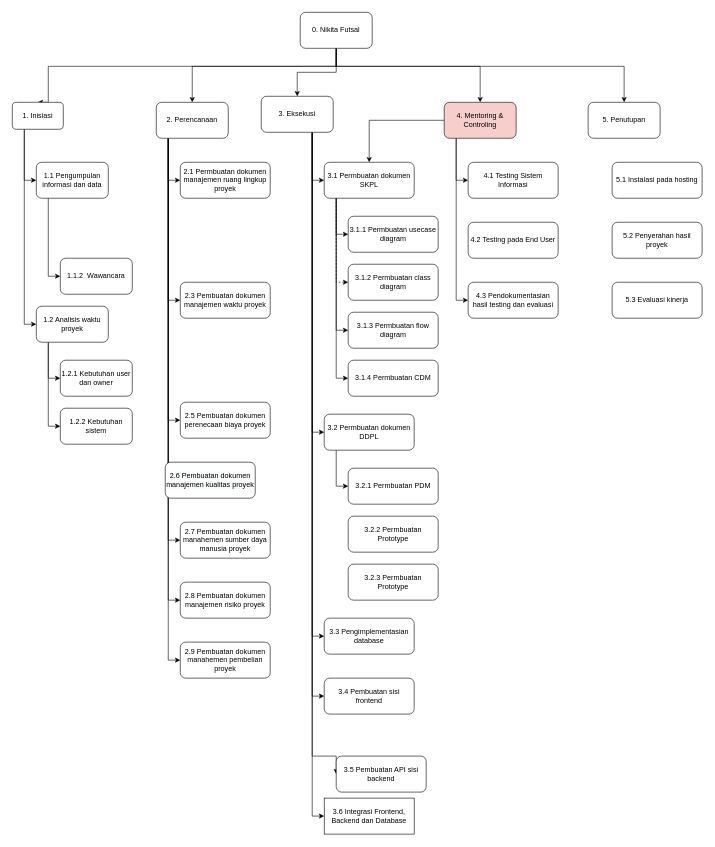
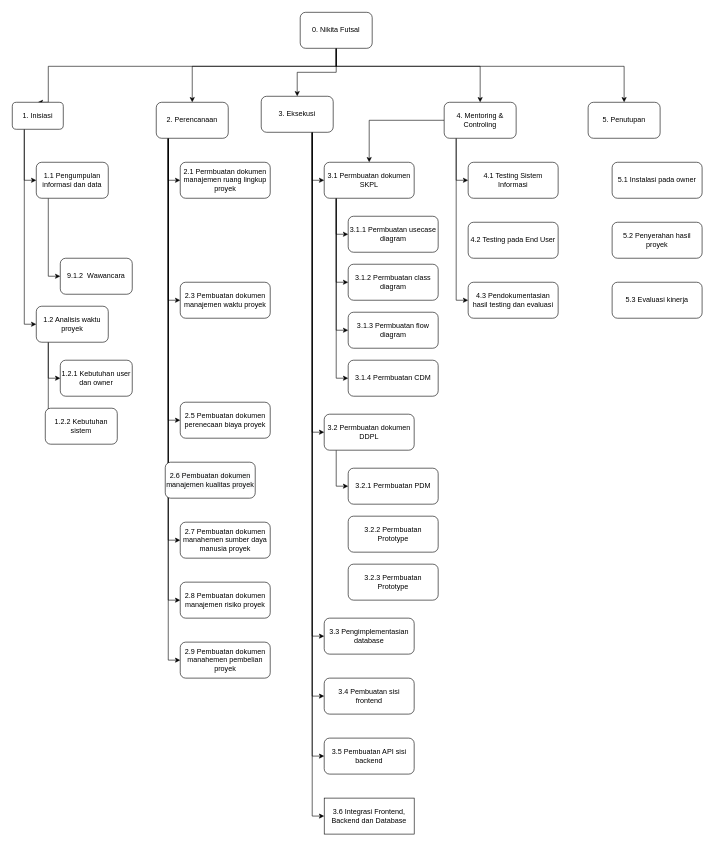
(480, 120) -> (480, 120)
(657, 180) -> (657, 180)
(96, 276) -> (96, 276)
(340, 282) -> (340, 282)
(96, 426) -> (81, 426)
(381, 774) -> (369, 756)
